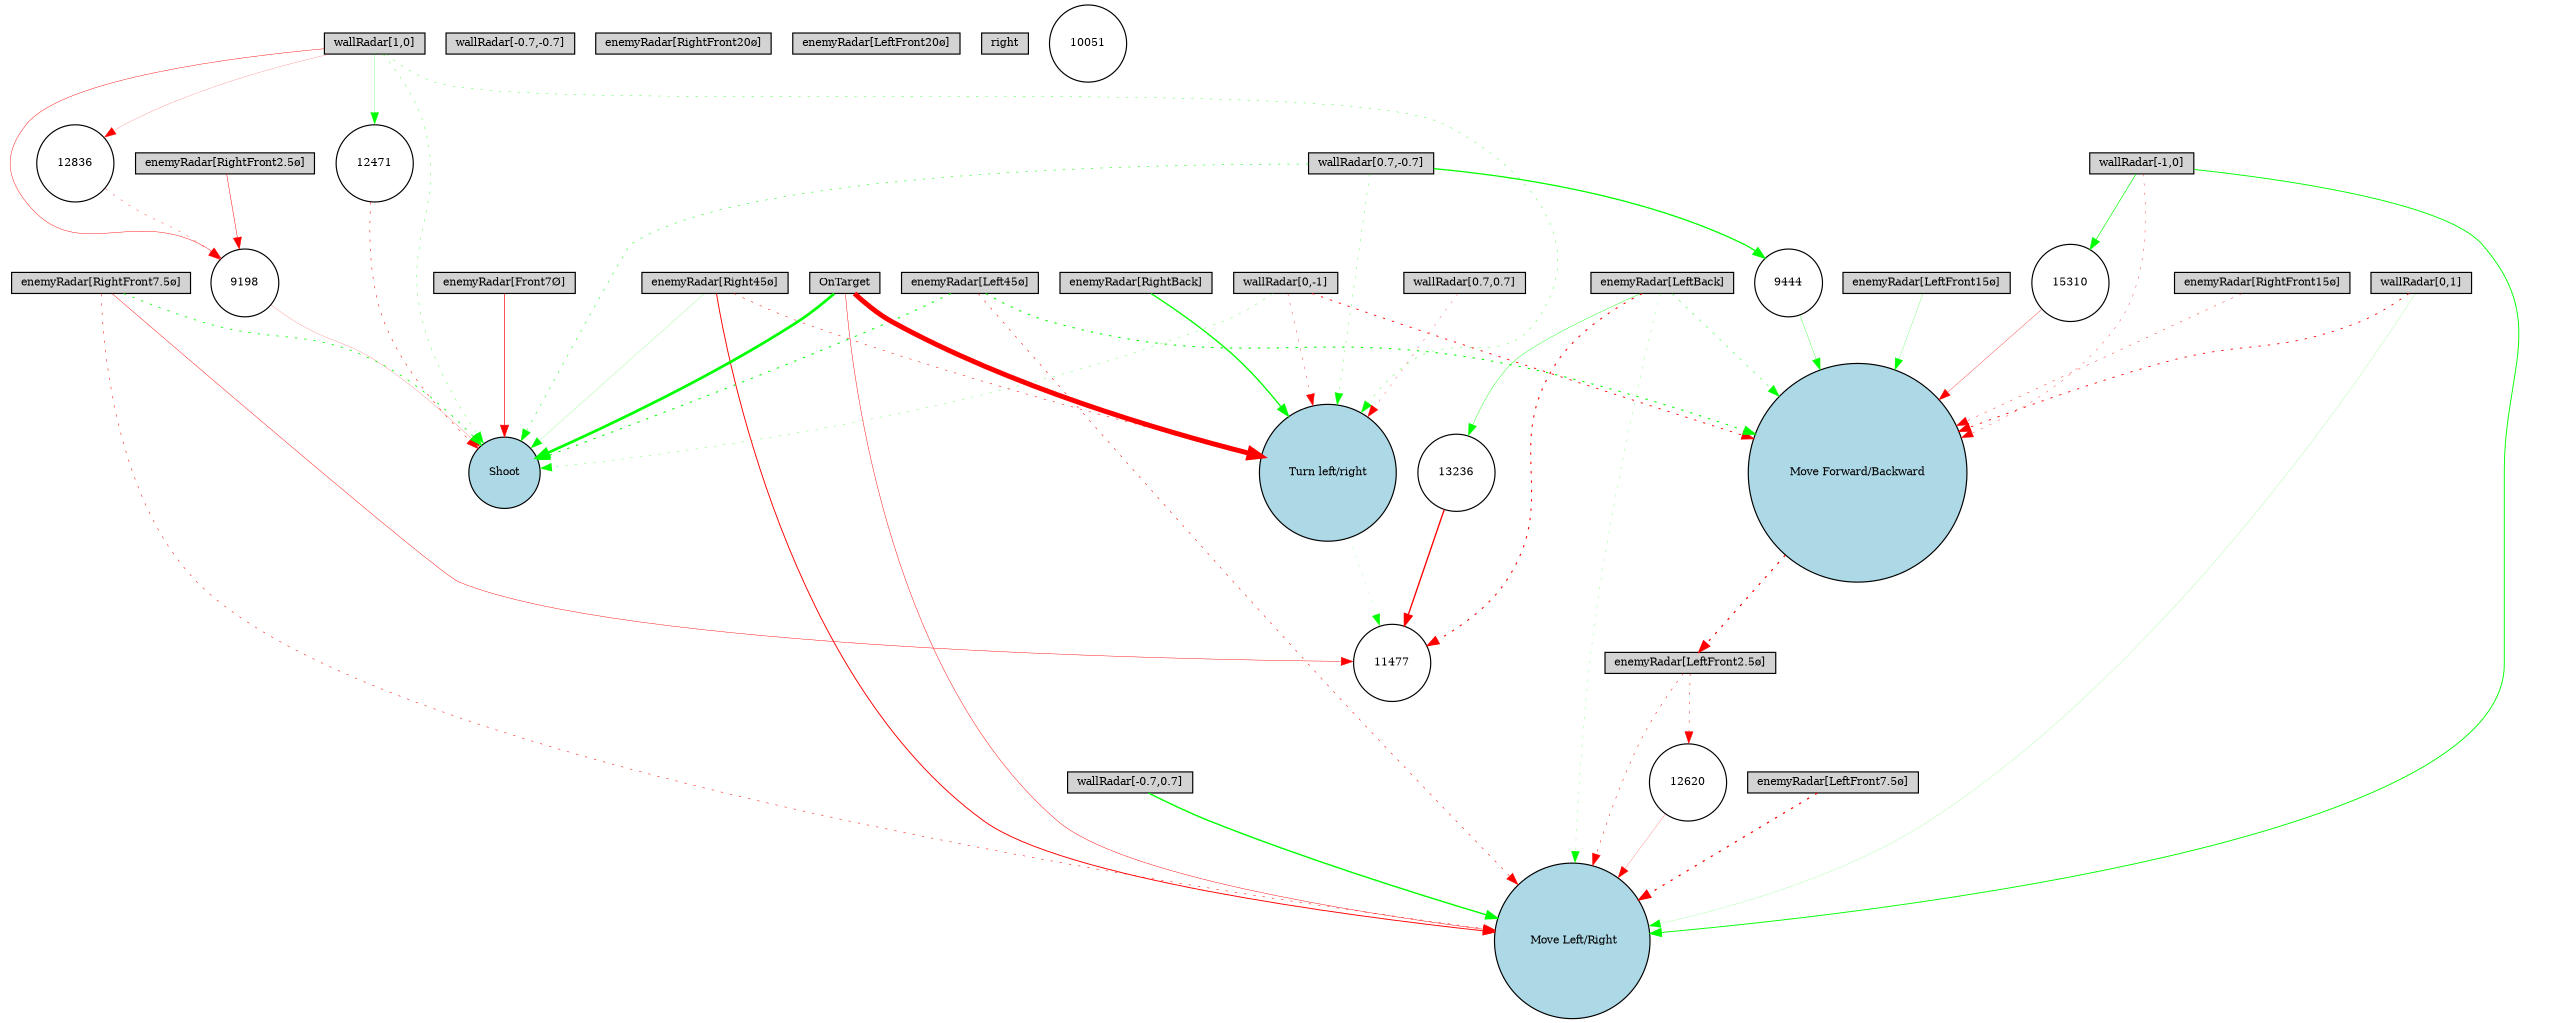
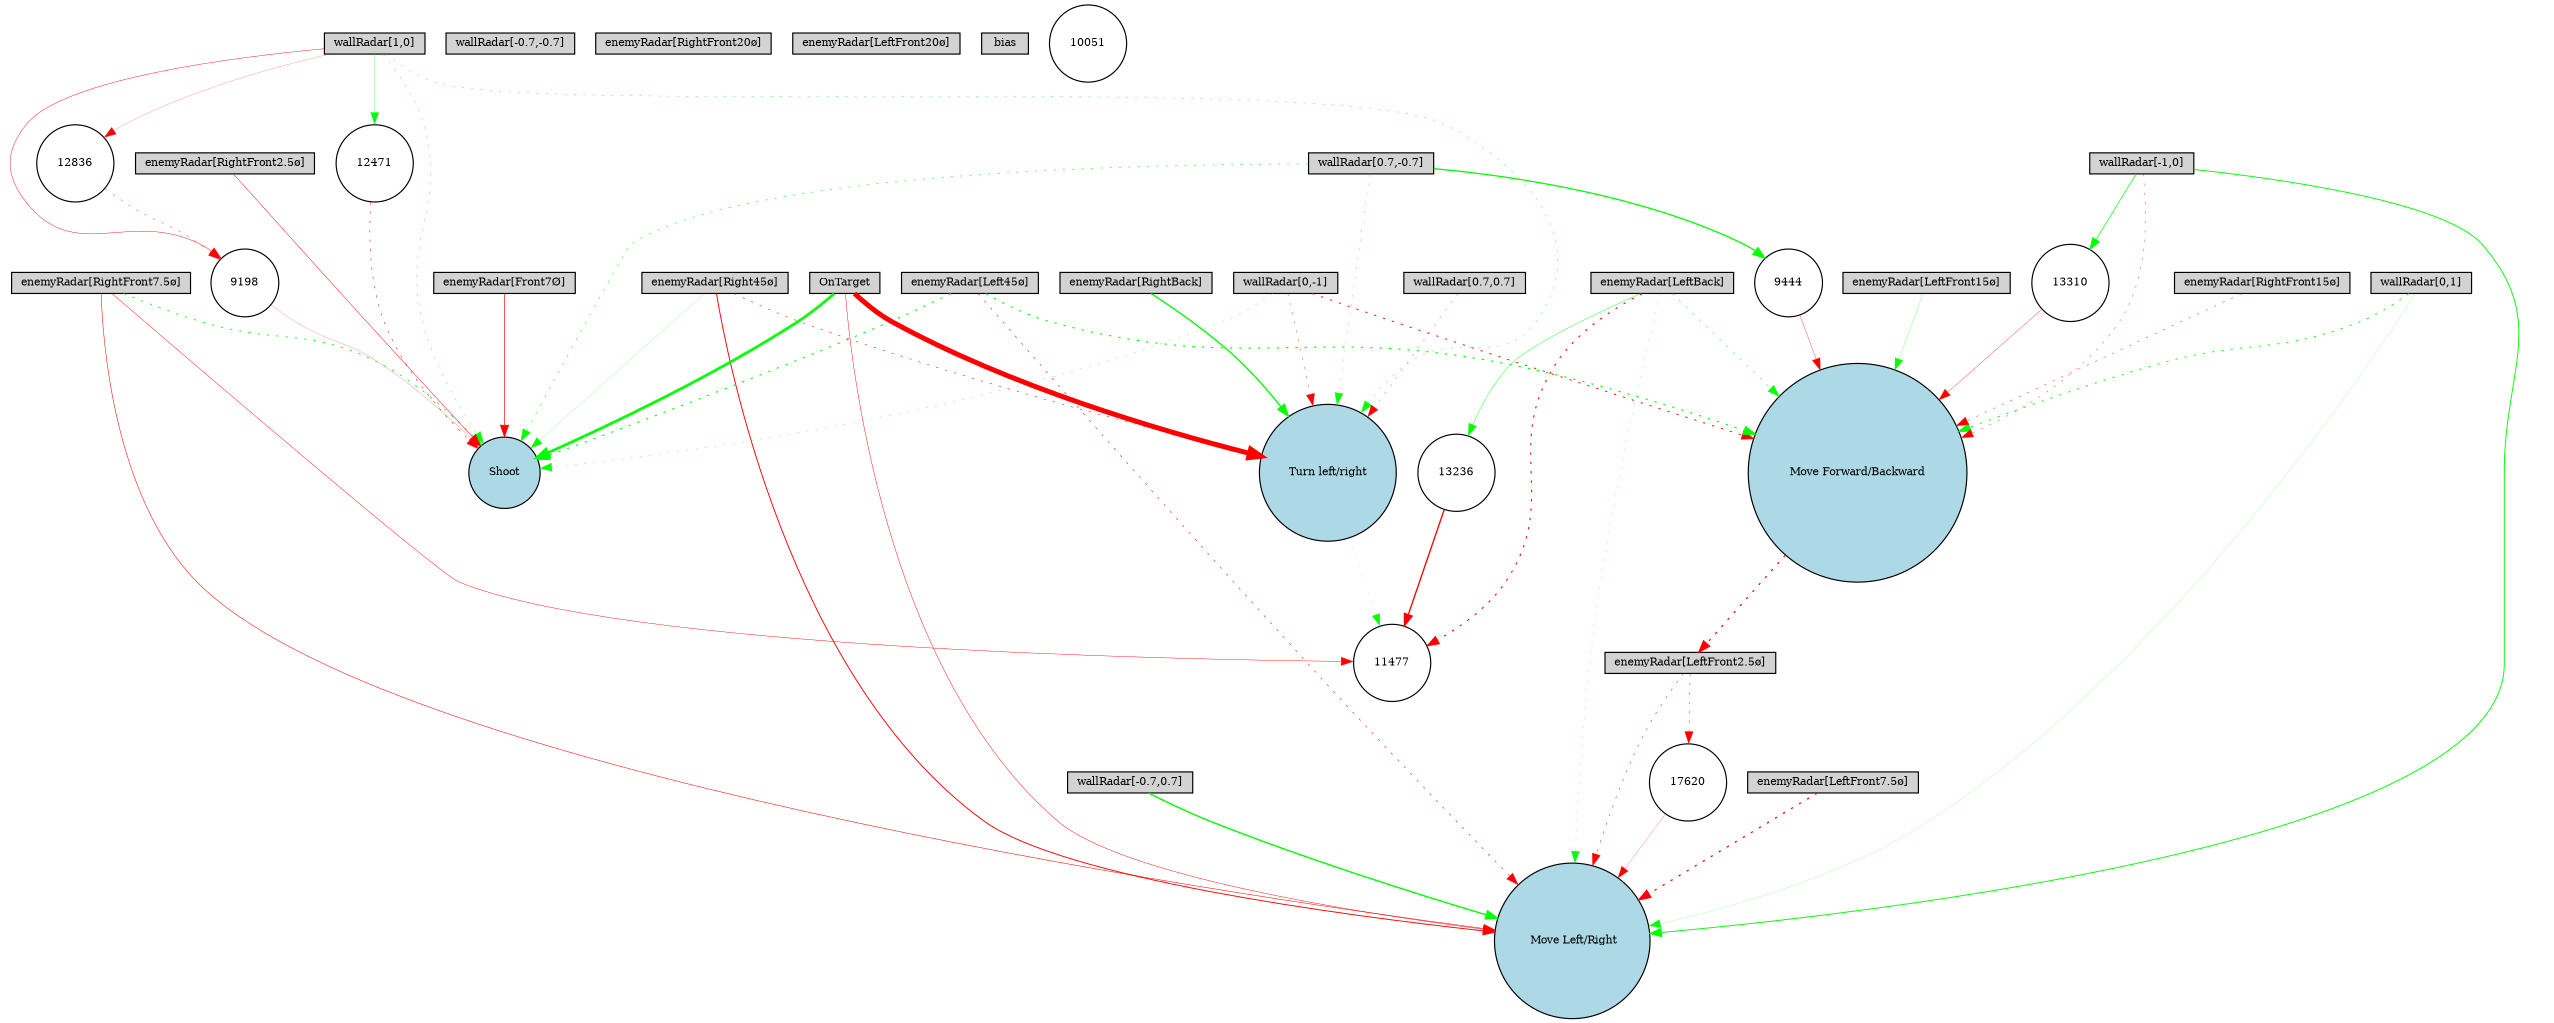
(1005, 44) -> (1005, 44)
(232, 206) -> (352, 306)
(2070, 283) -> (2070, 283)
(1808, 337) -> (1808, 337)
(2189, 356) -> (2189, 356)
(671, 779) -> (671, 779)
(1688, 782) -> (1688, 782)
